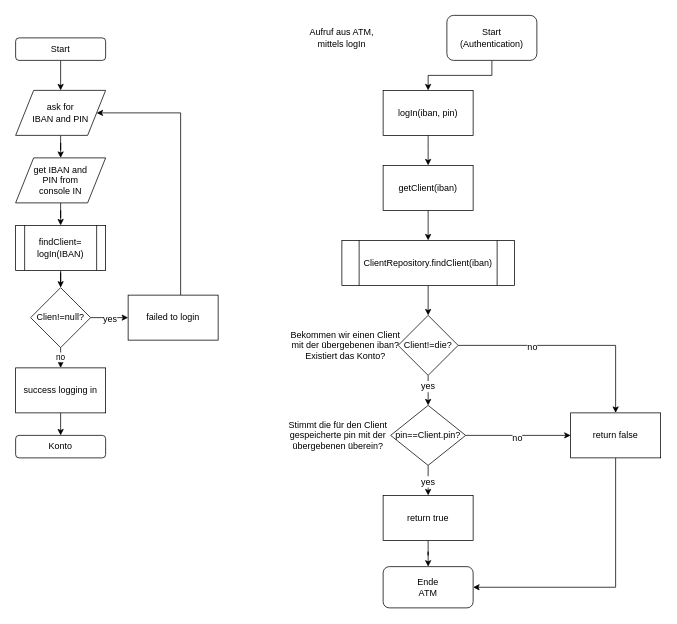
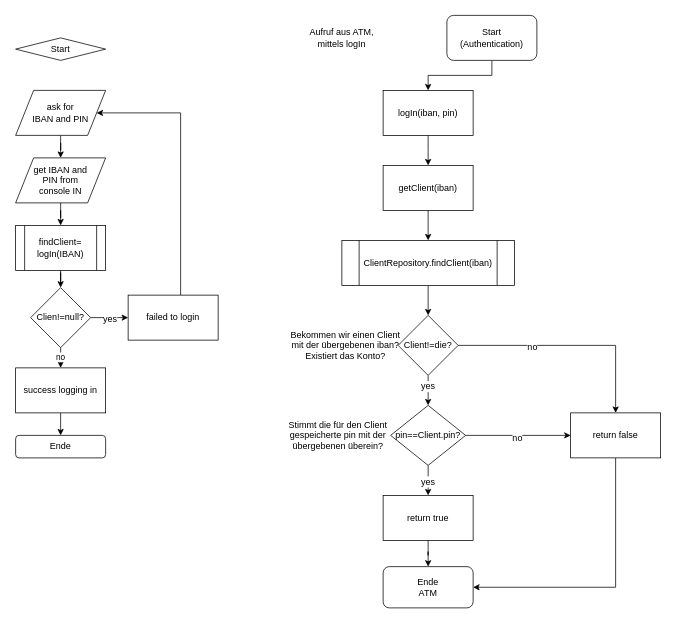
(60, 49) -> (60, 49)
(60, 72) -> none
(60, 447) -> (60, 447)
